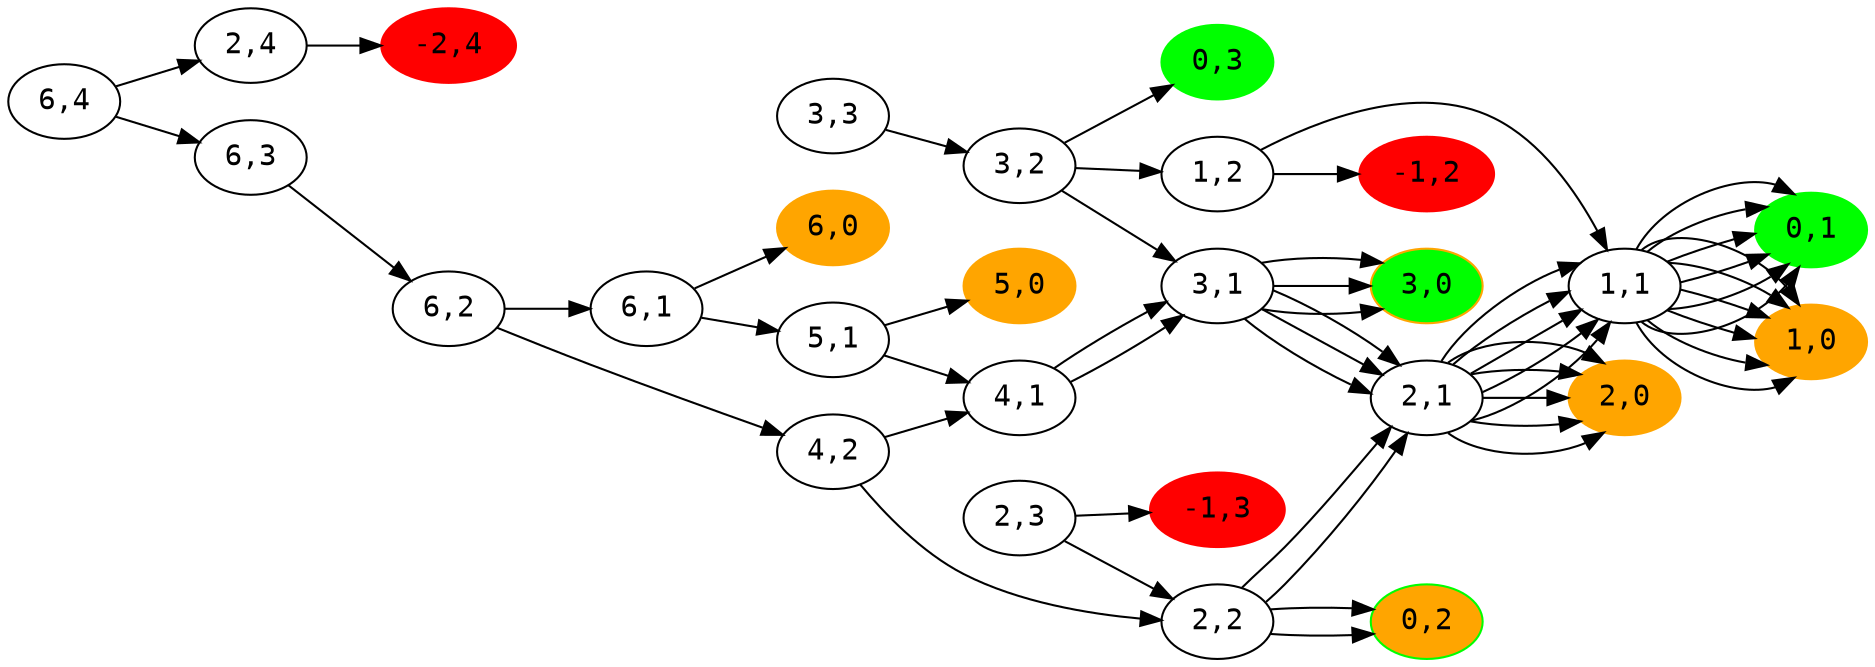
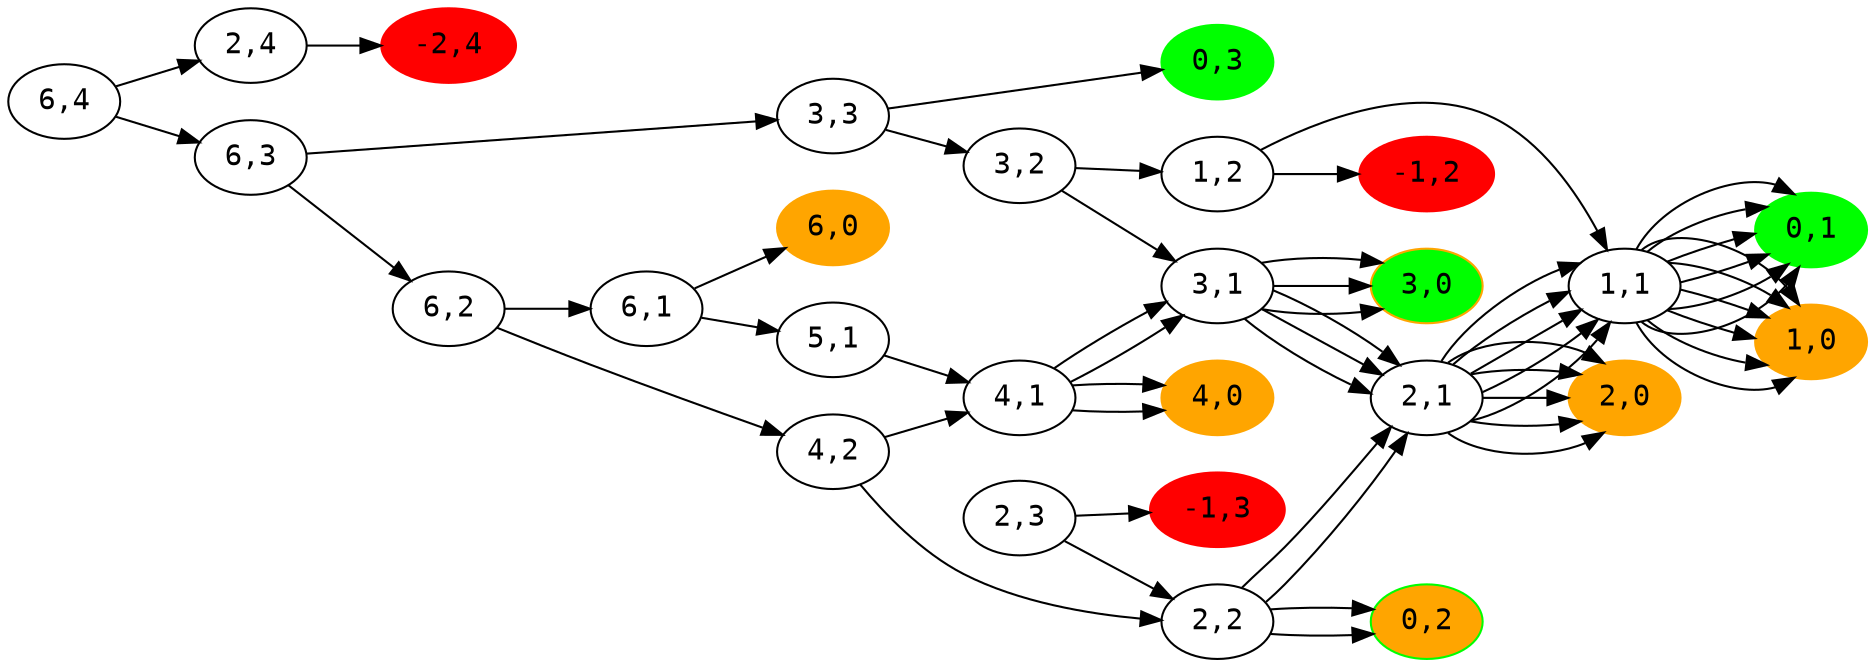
(1109, 119) -> (1015, 91)
none -> (531, 138)
(1020, 286) -> none
none -> (1217, 398)
